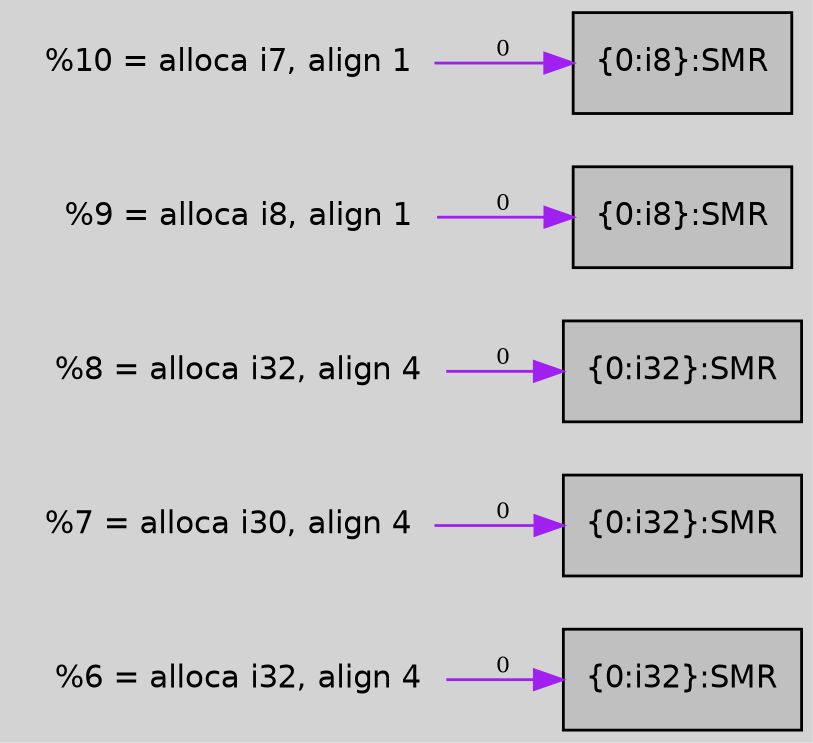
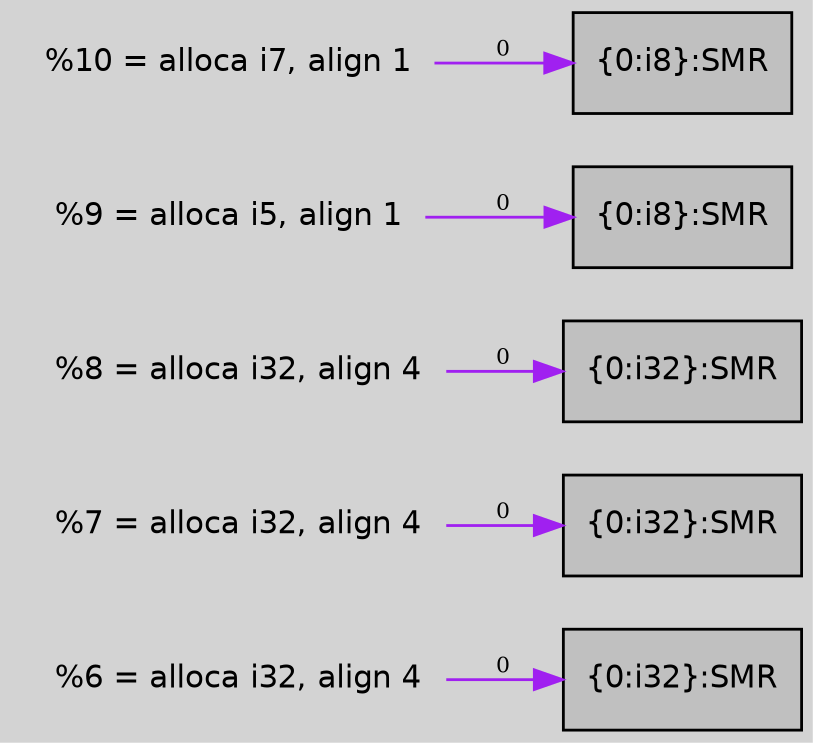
(228, 217) -> (228, 217)
(228, 526) -> (228, 526)
